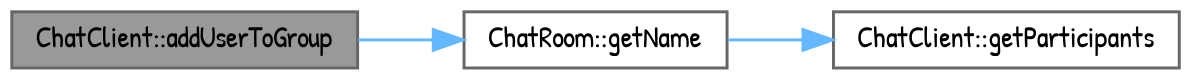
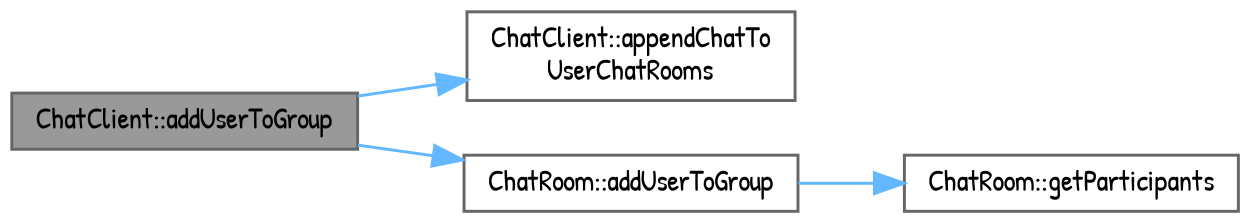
(596, 40) -> (631, 183)
(1006, 40) -> (1071, 183)
none -> (631, 56)
